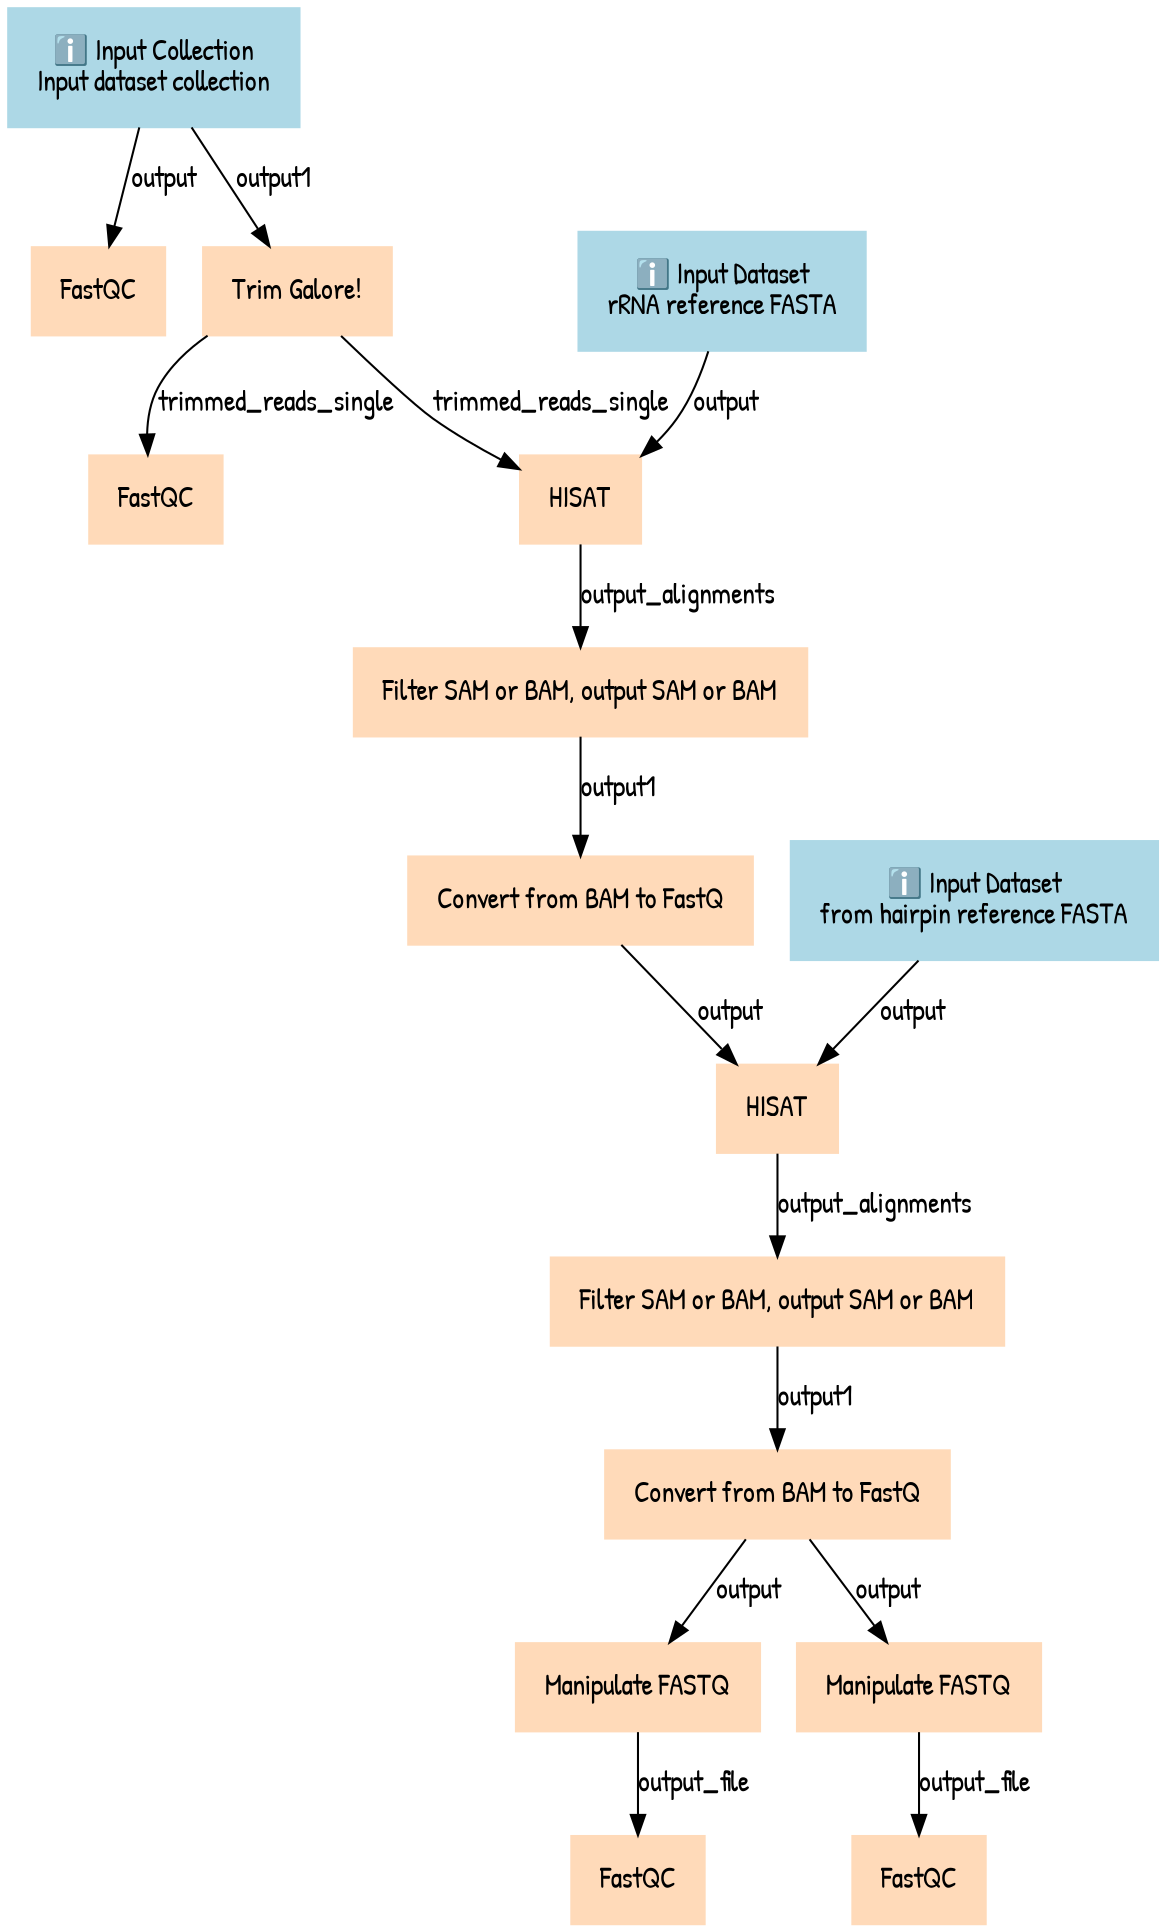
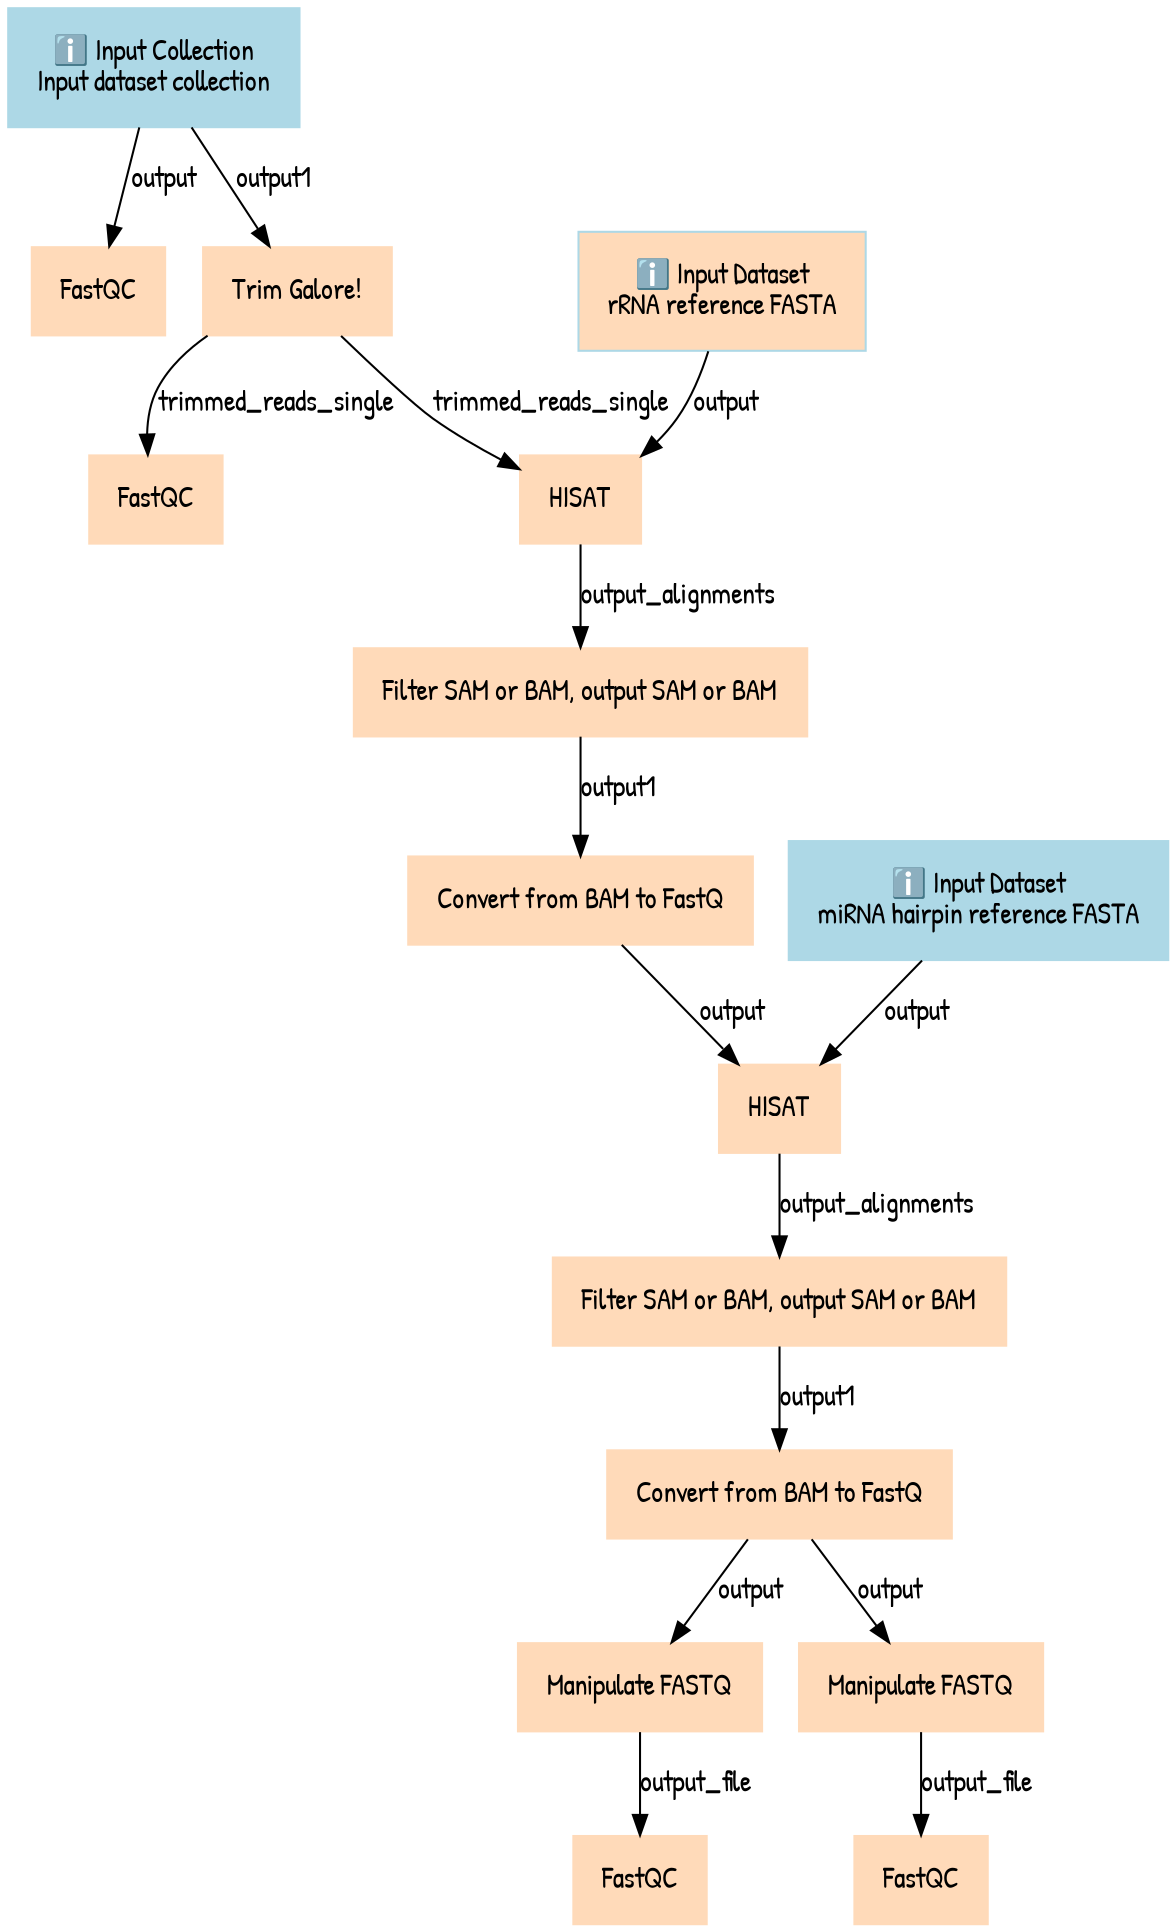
(722, 291) -> (722, 291)
(974, 901) -> (979, 901)
